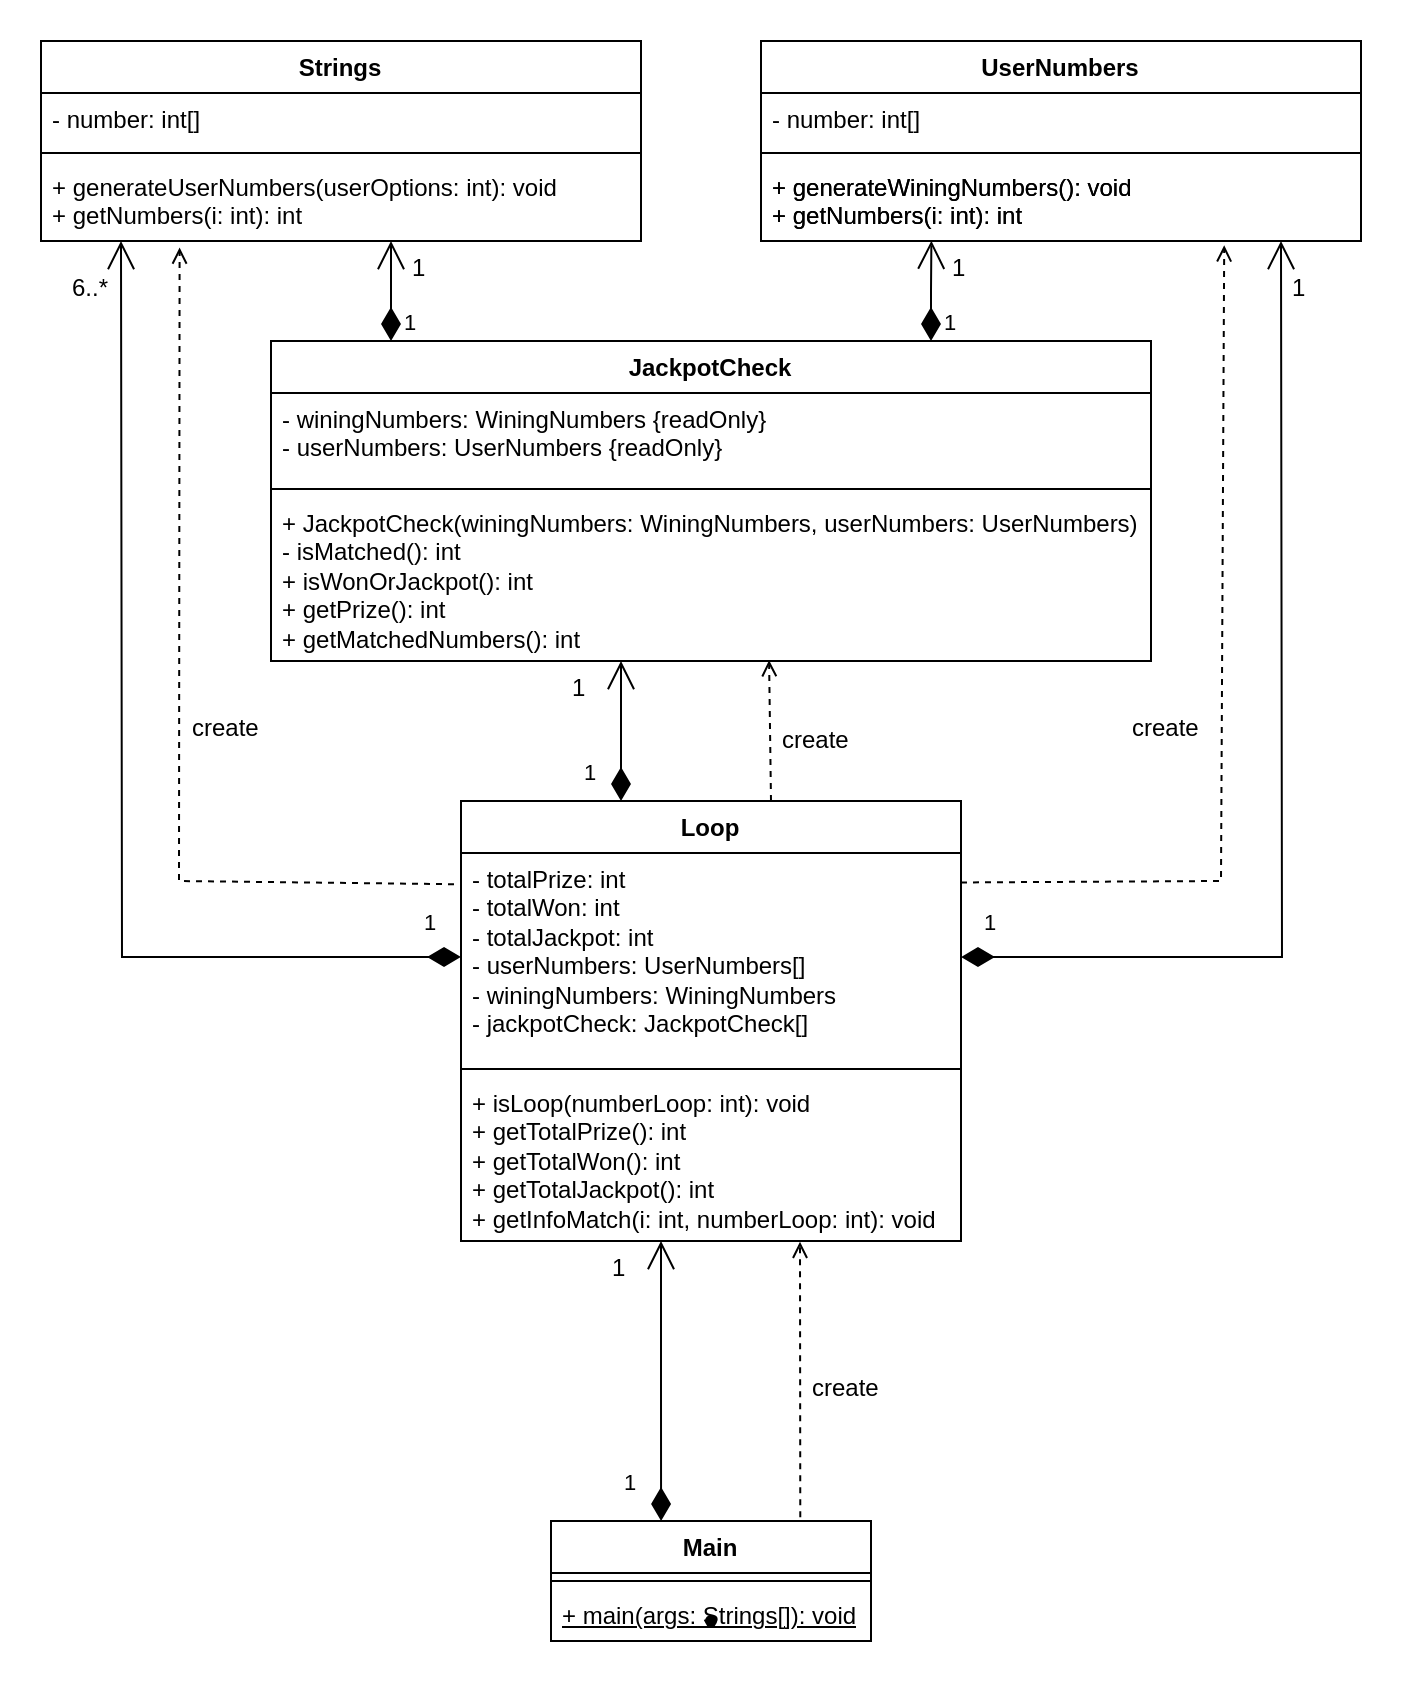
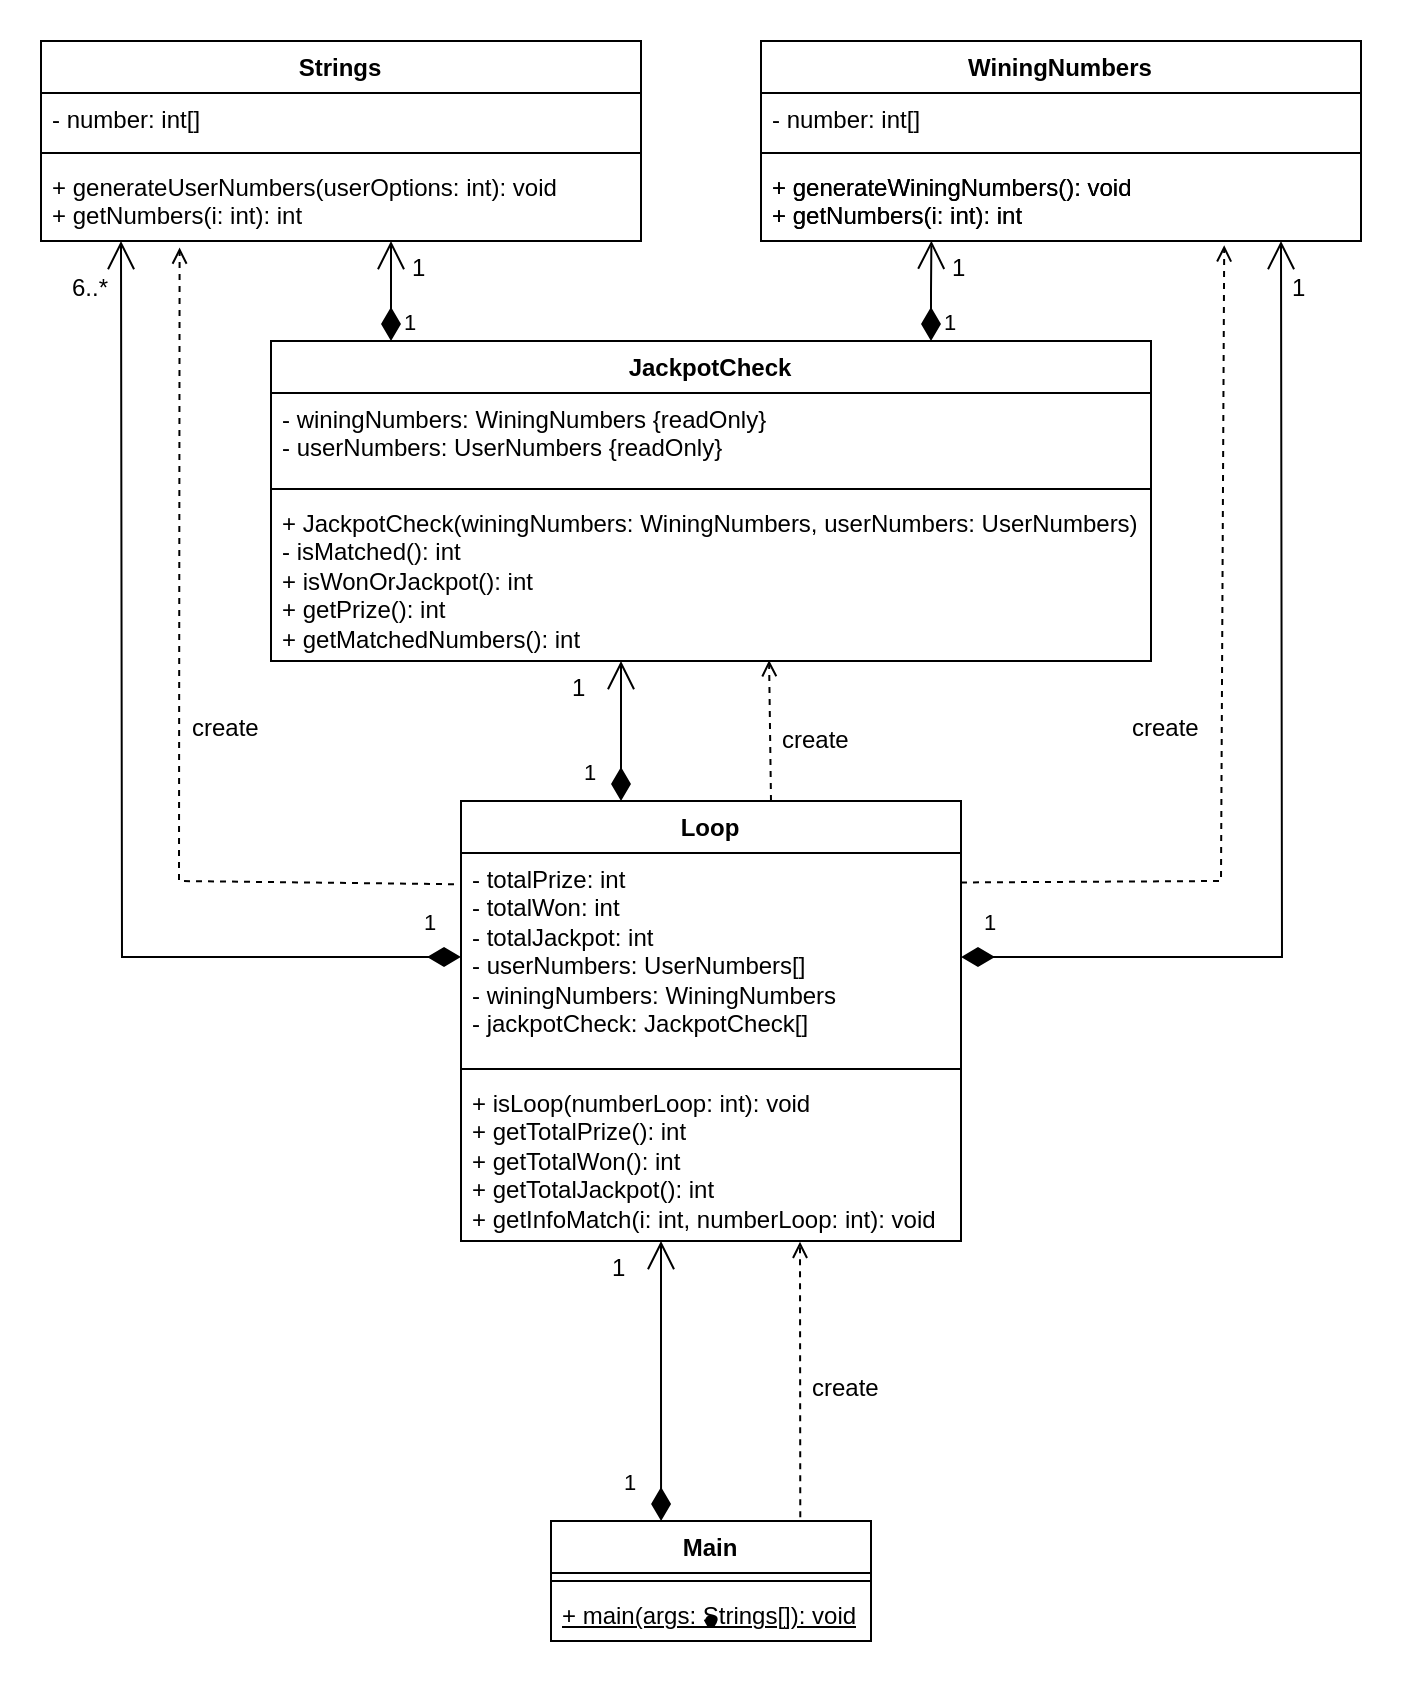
(1061, 69) -> (1061, 69)
